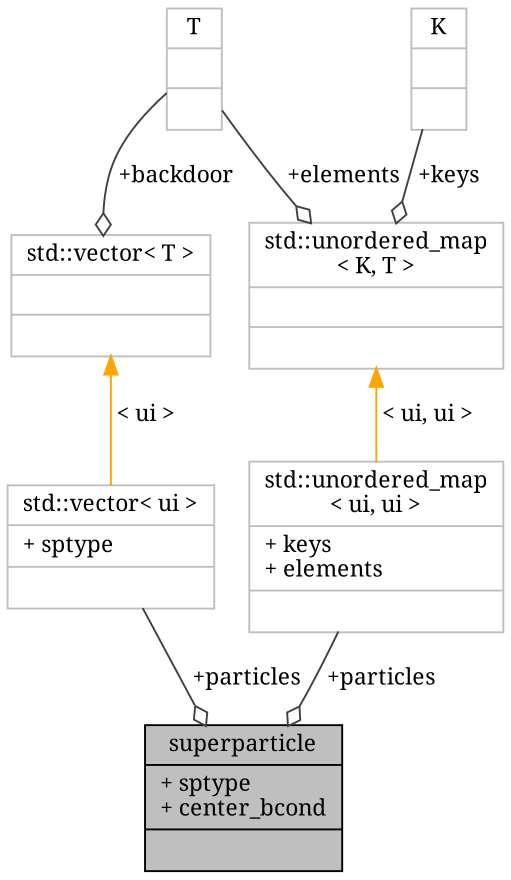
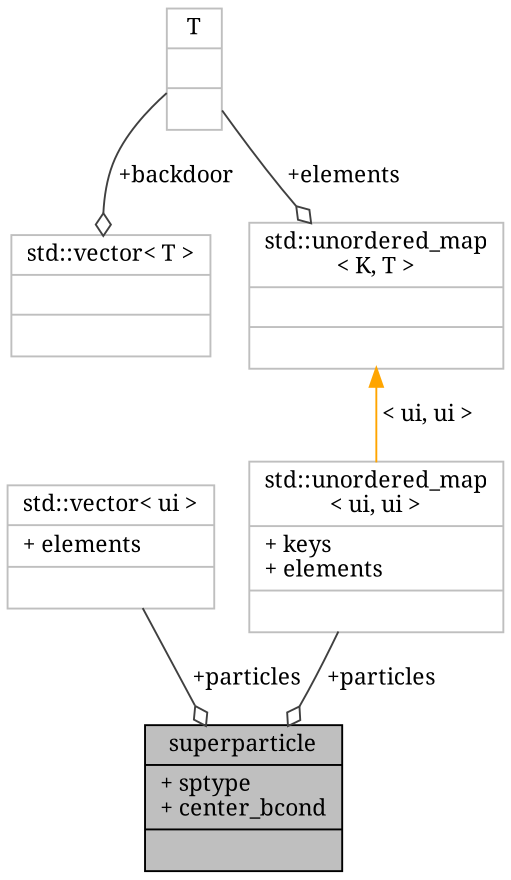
(439, 69) -> none
(111, 430) -> none
(69, 545) -> (82, 545)
